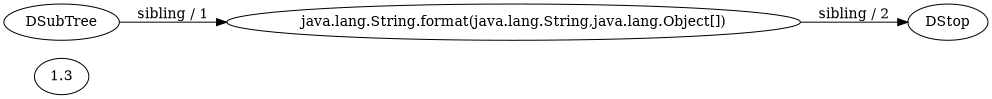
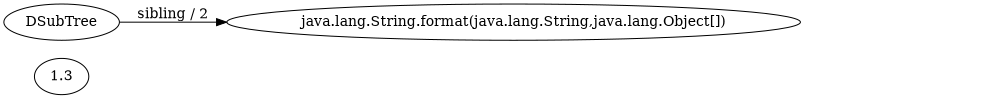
(173, 15) -> (173, 15)
(948, 22) -> none
